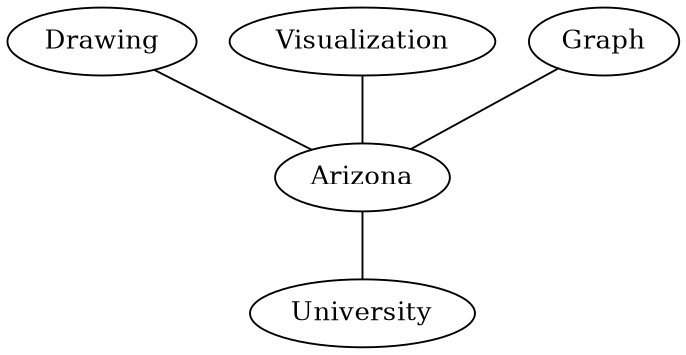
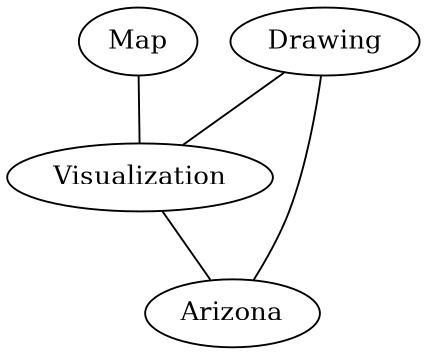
none -> (138, 42)
(604, 42) -> none
none -> (233, 109)
(362, 313) -> none
